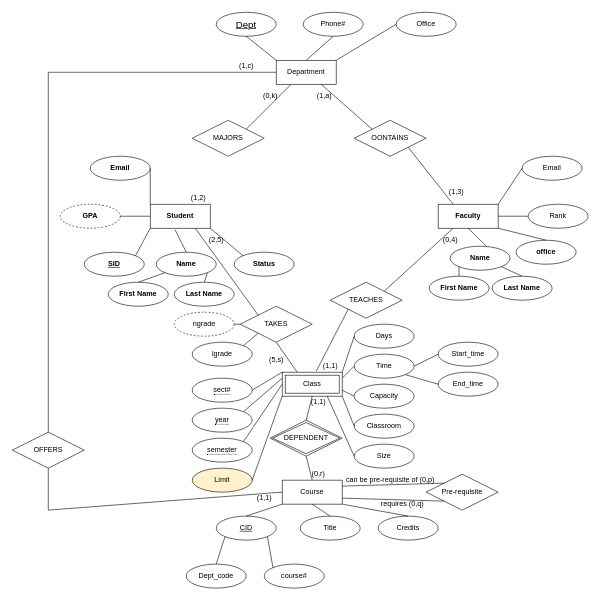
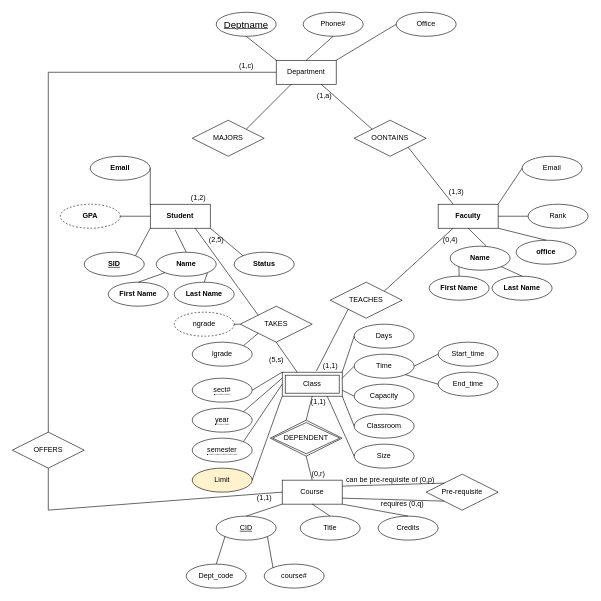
(246, 24) -> (246, 24)
(270, 96) -> none
